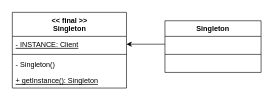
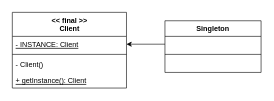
(70, 25) -> (70, 25)
(39, 65) -> (33, 65)
(63, 80) -> (57, 80)
